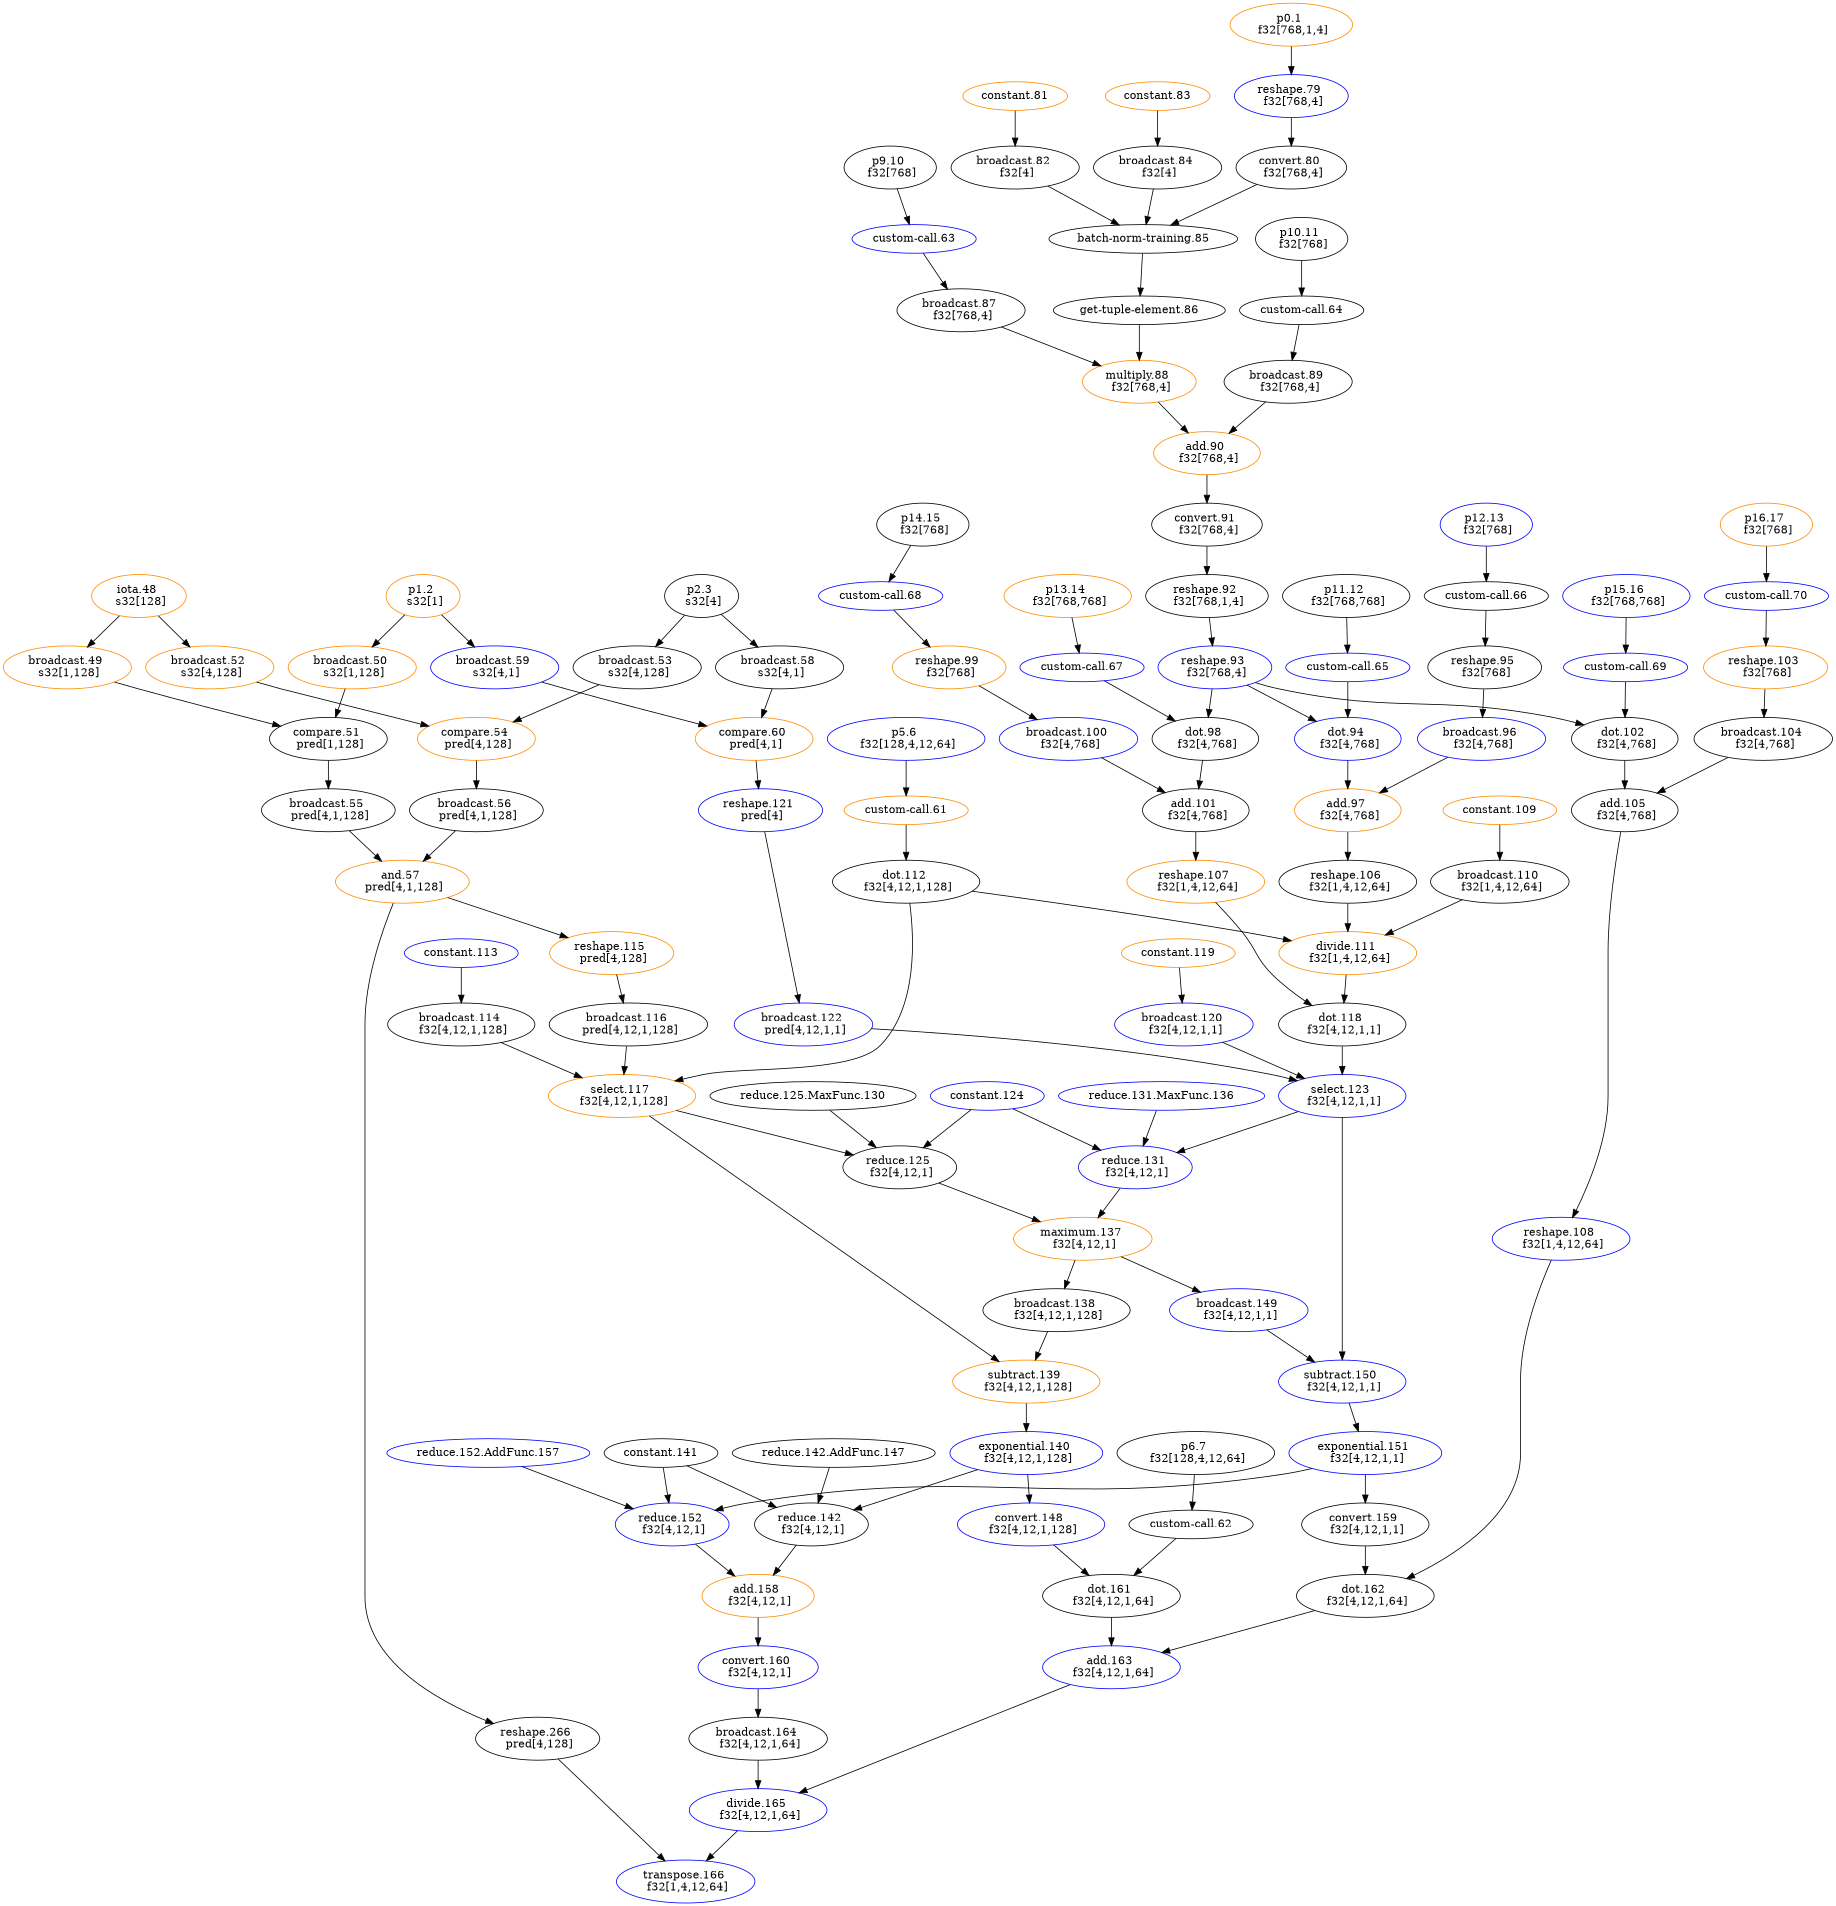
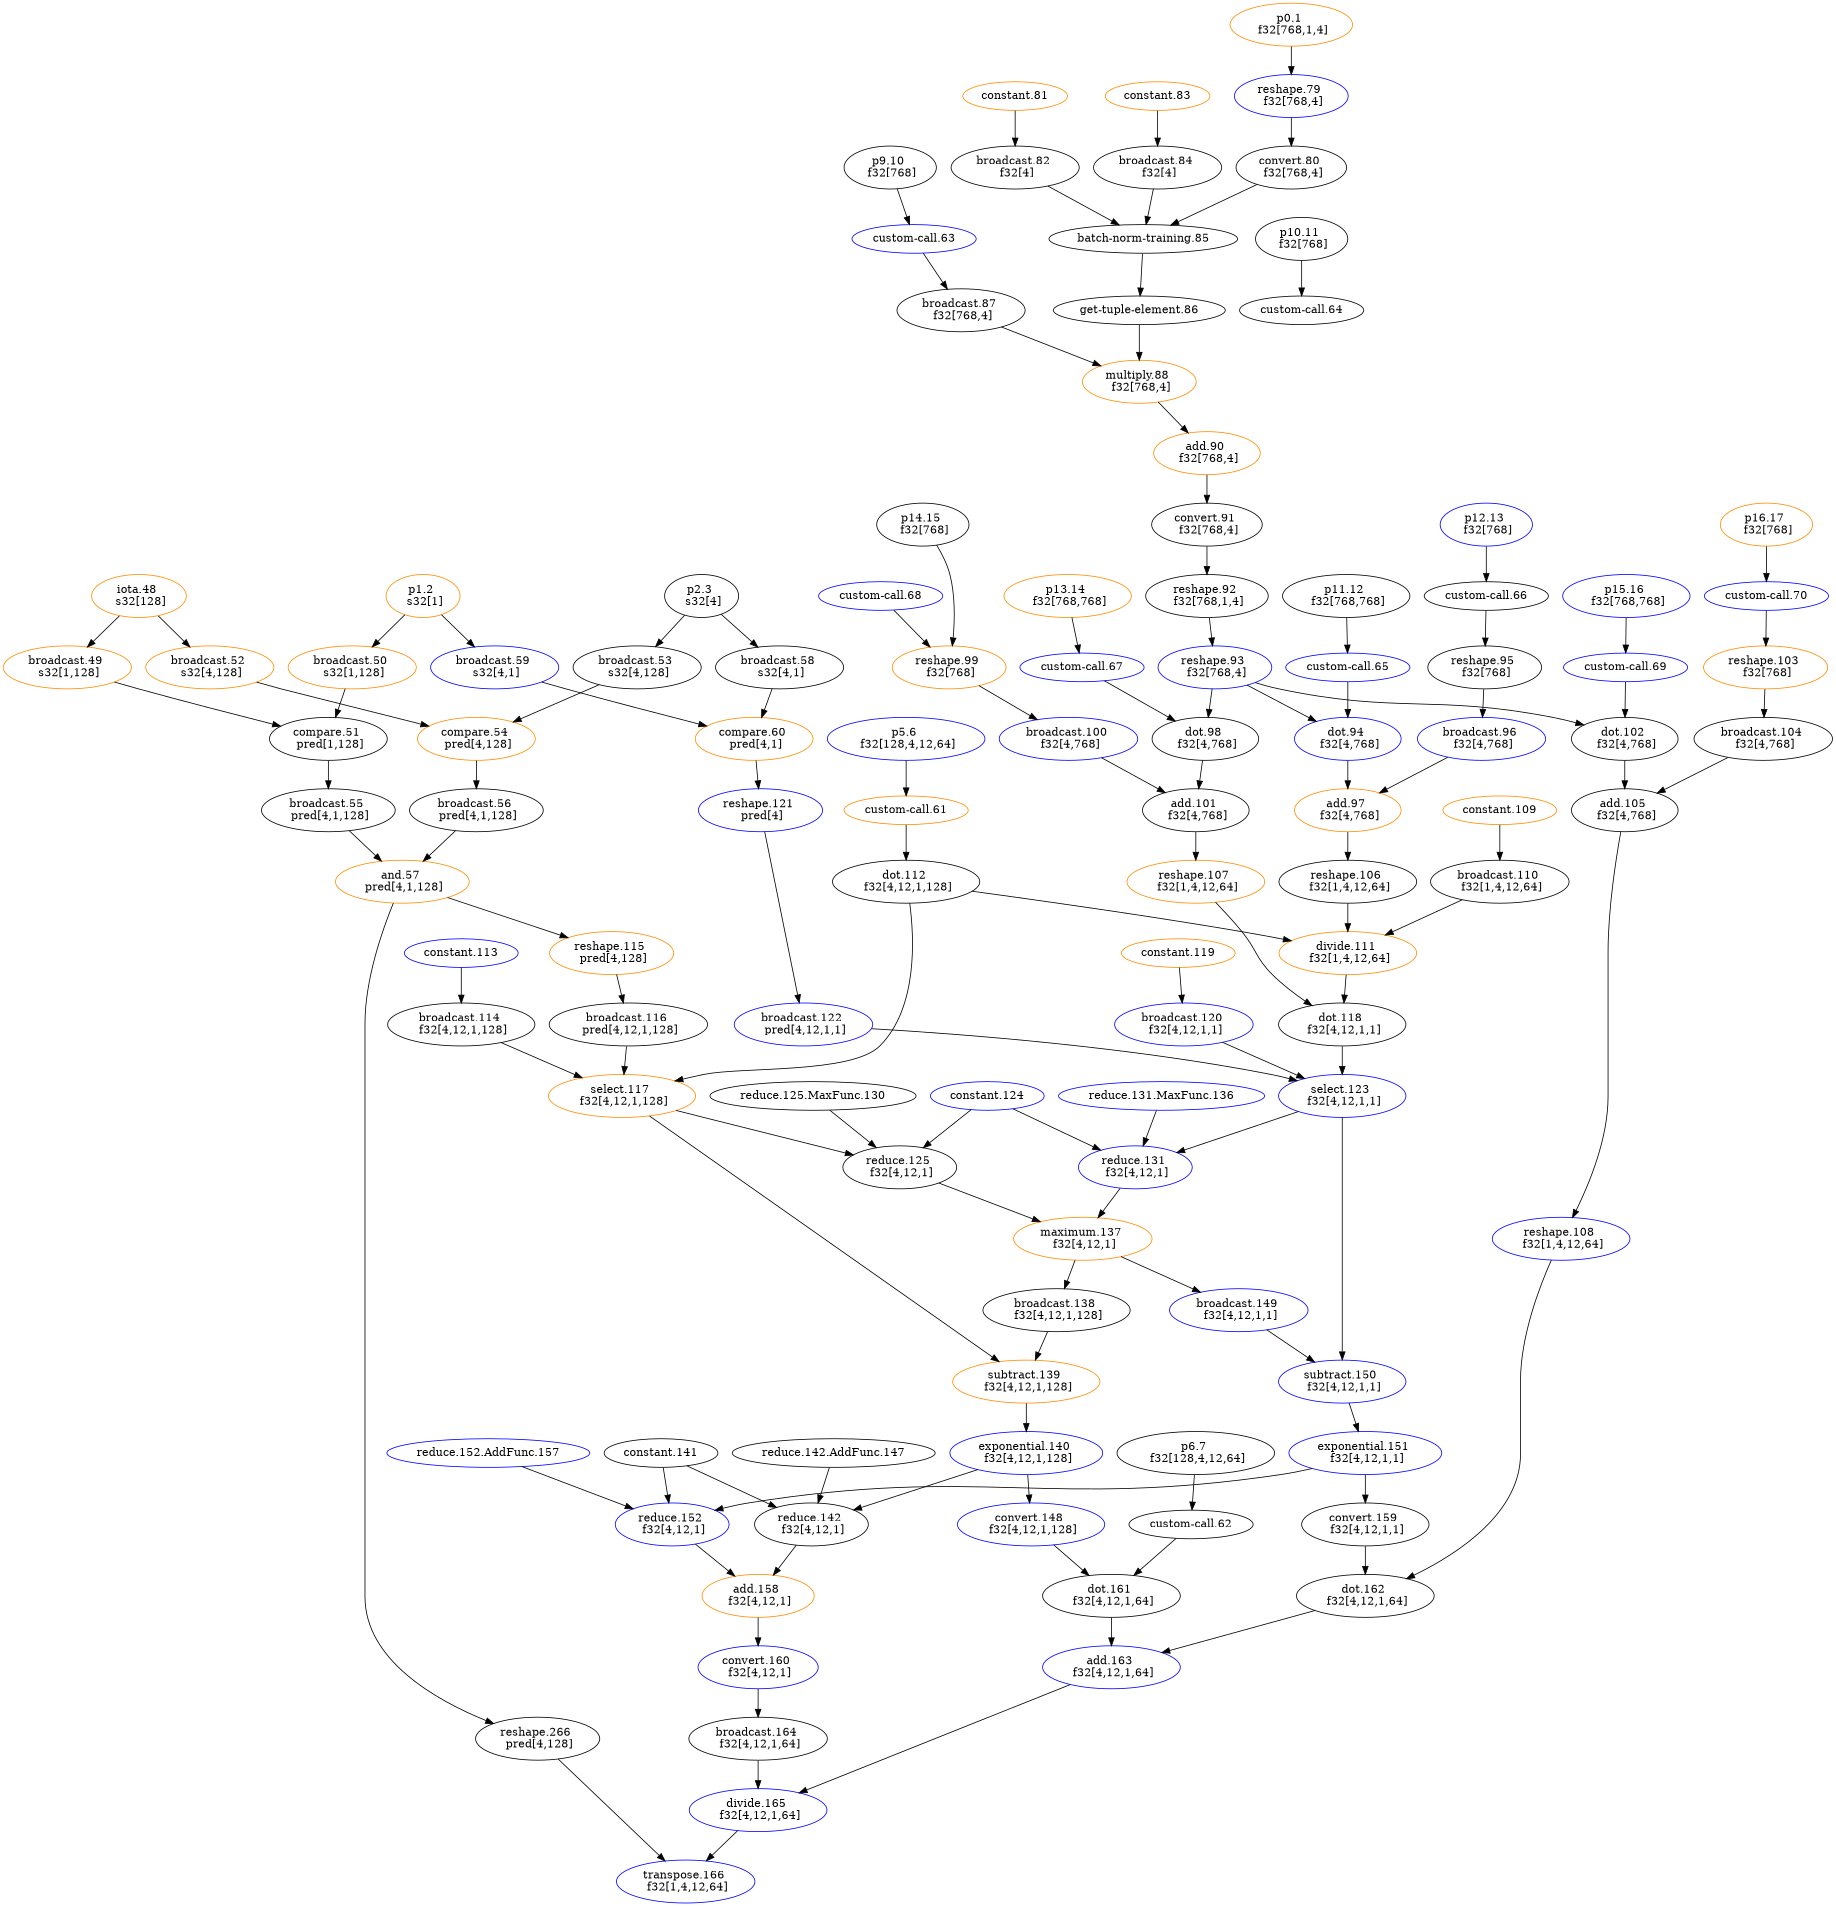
(1288, 382) -> none
(902, 560) -> (953, 590)
